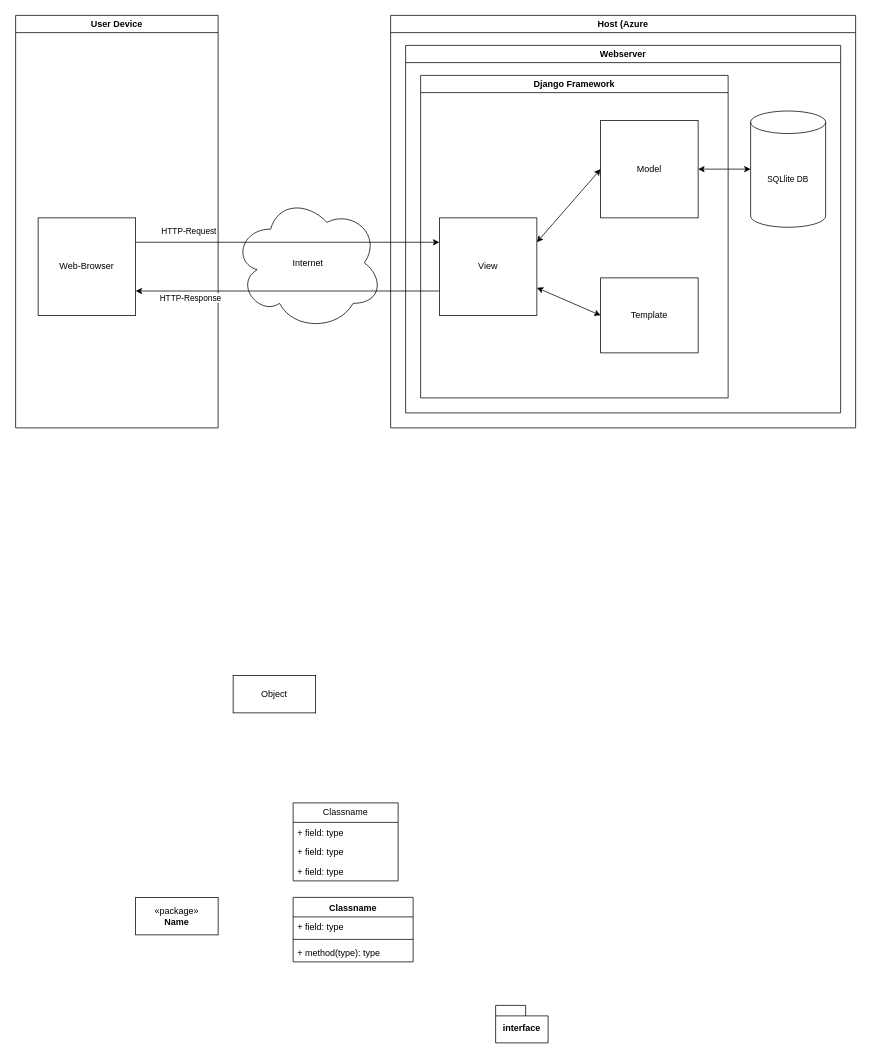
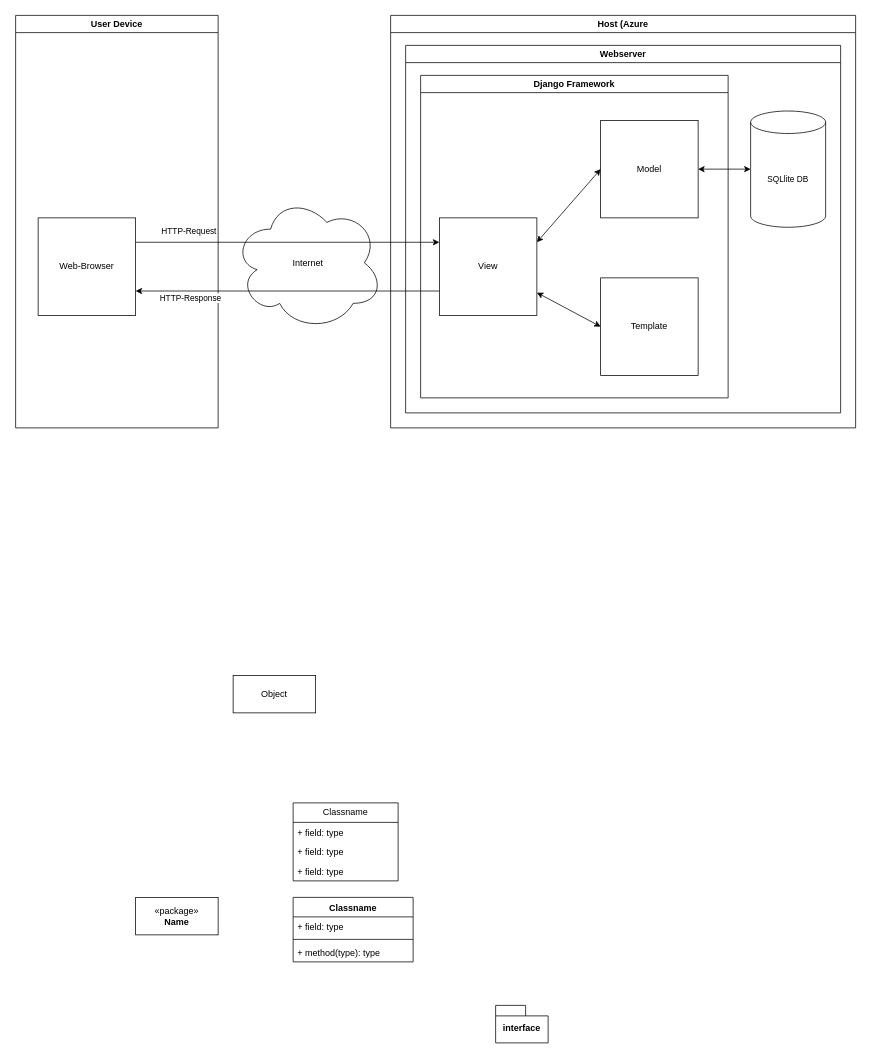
(649, 315) -> (649, 327)
